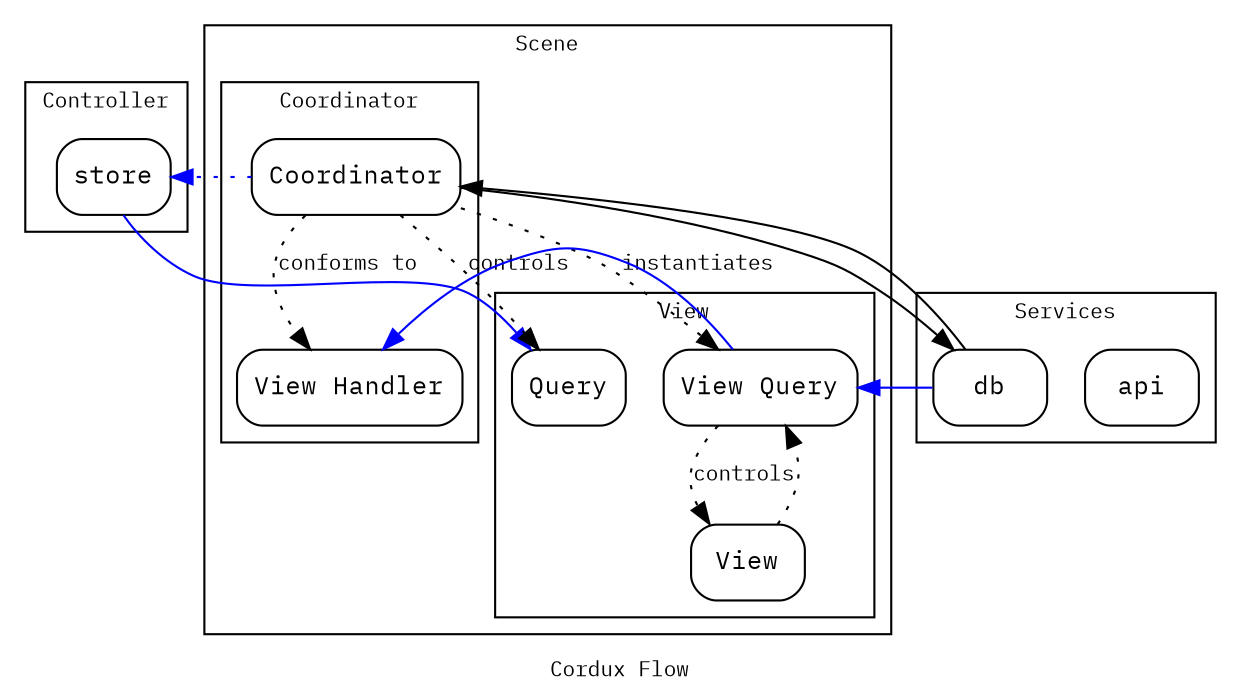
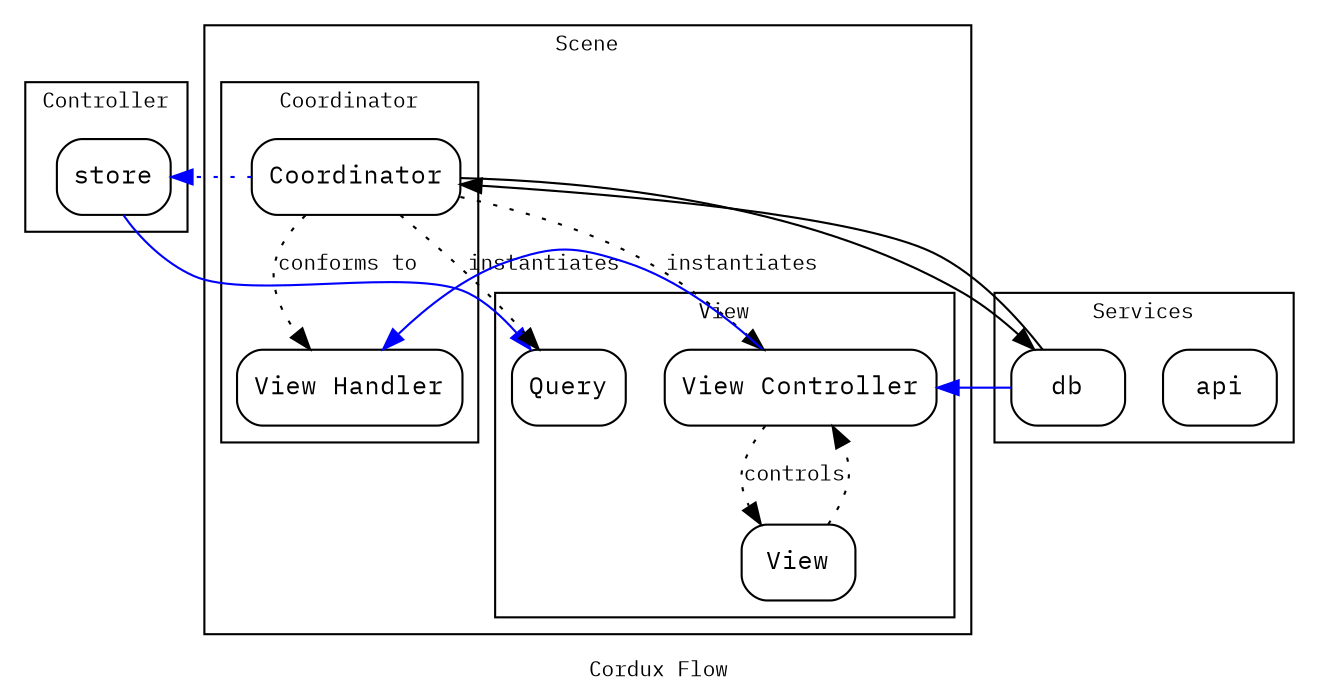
(519, 264) -> (545, 264)
(761, 388) -> (801, 388)
